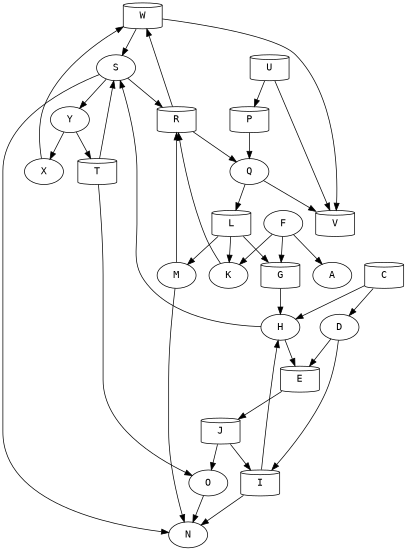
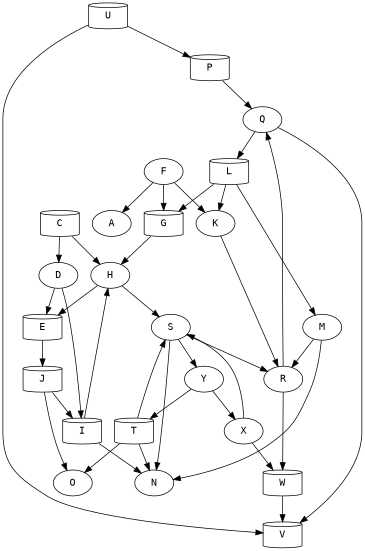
(131, 39) -> (232, 369)
(177, 120) -> (283, 379)
(200, 506) -> (143, 454)
